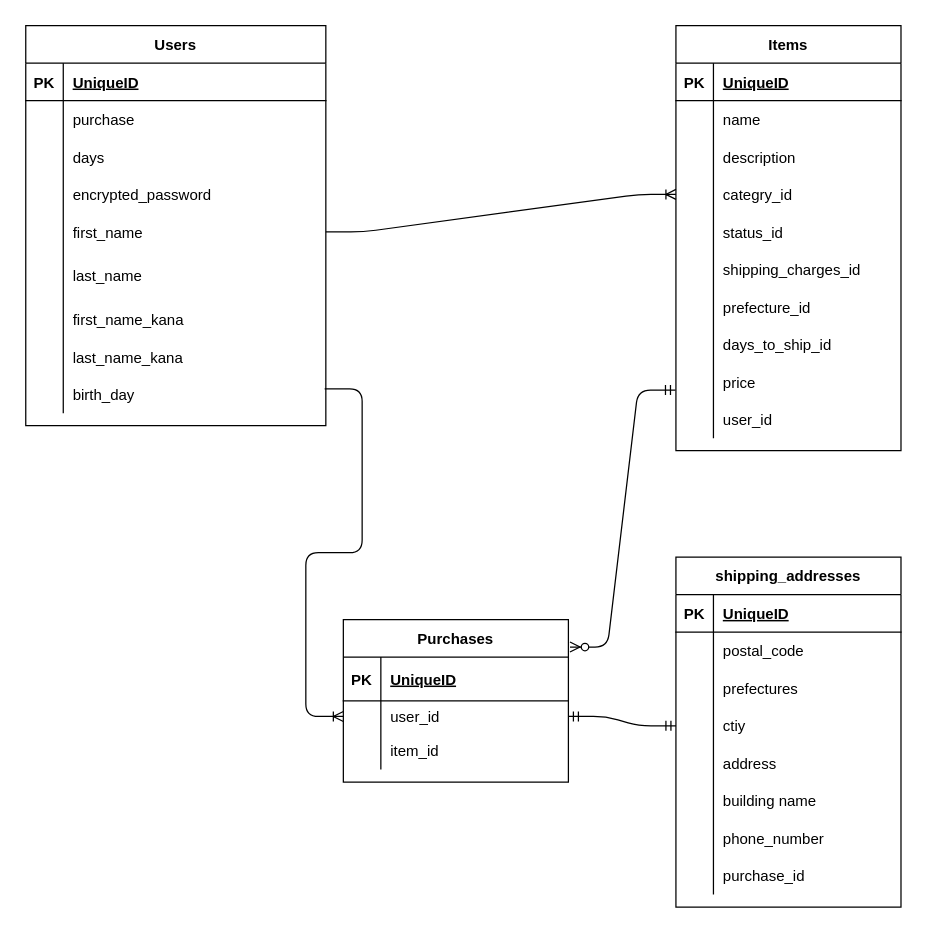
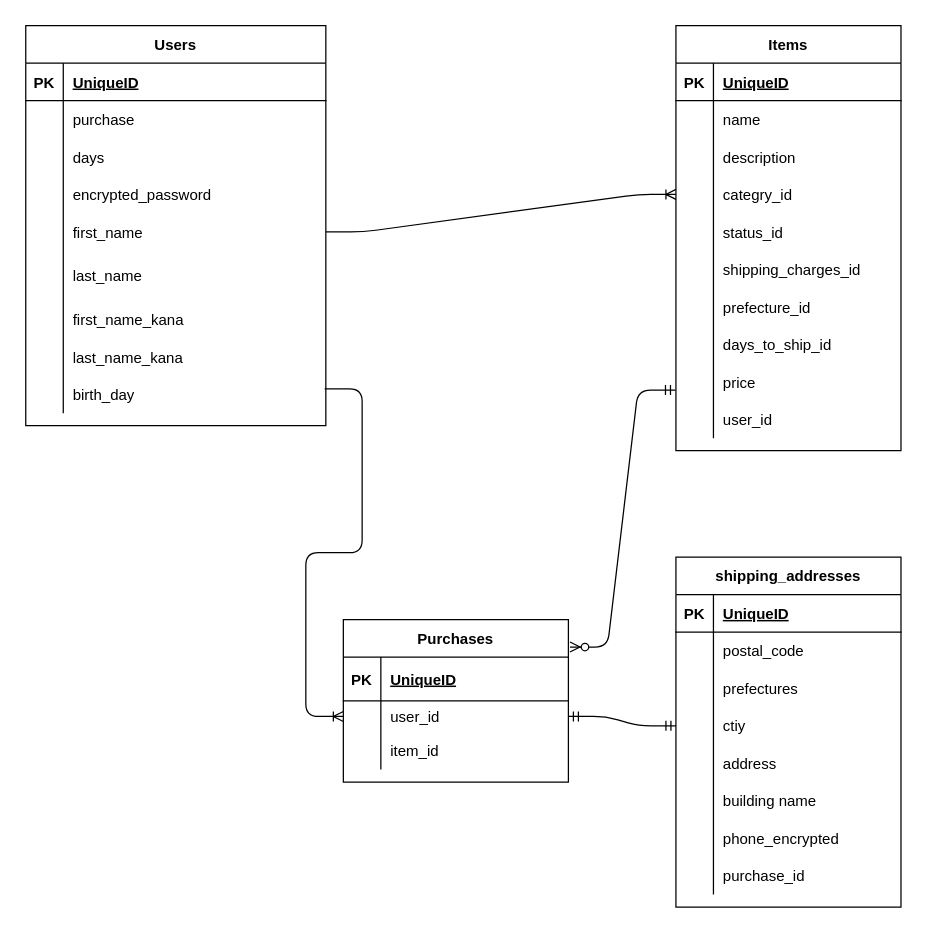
(773, 839) -> (786, 839)
